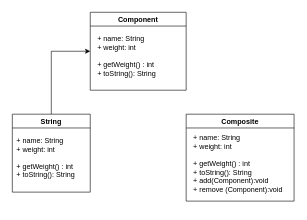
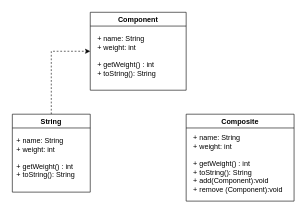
(51, 65) -> (51, 65)
